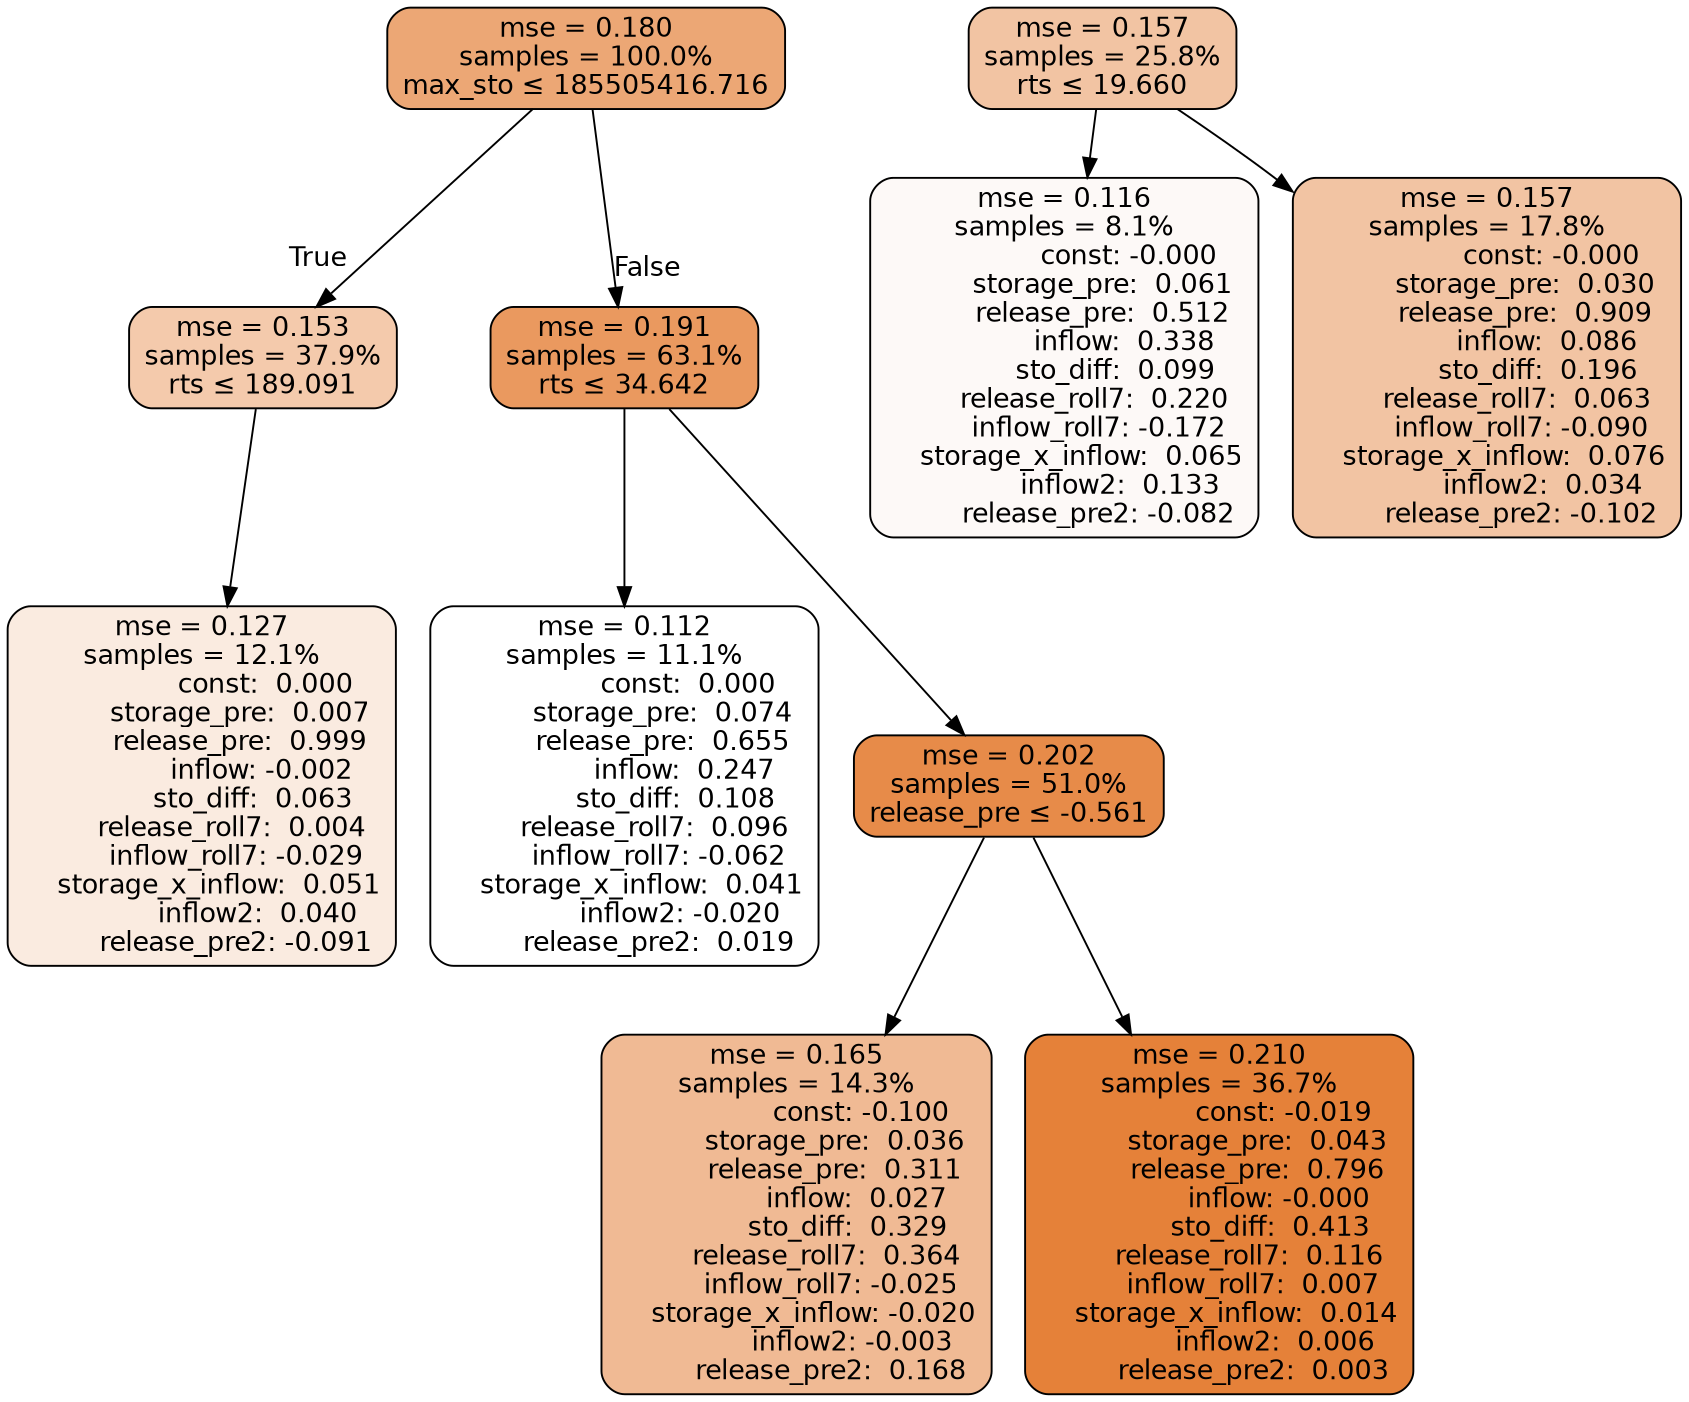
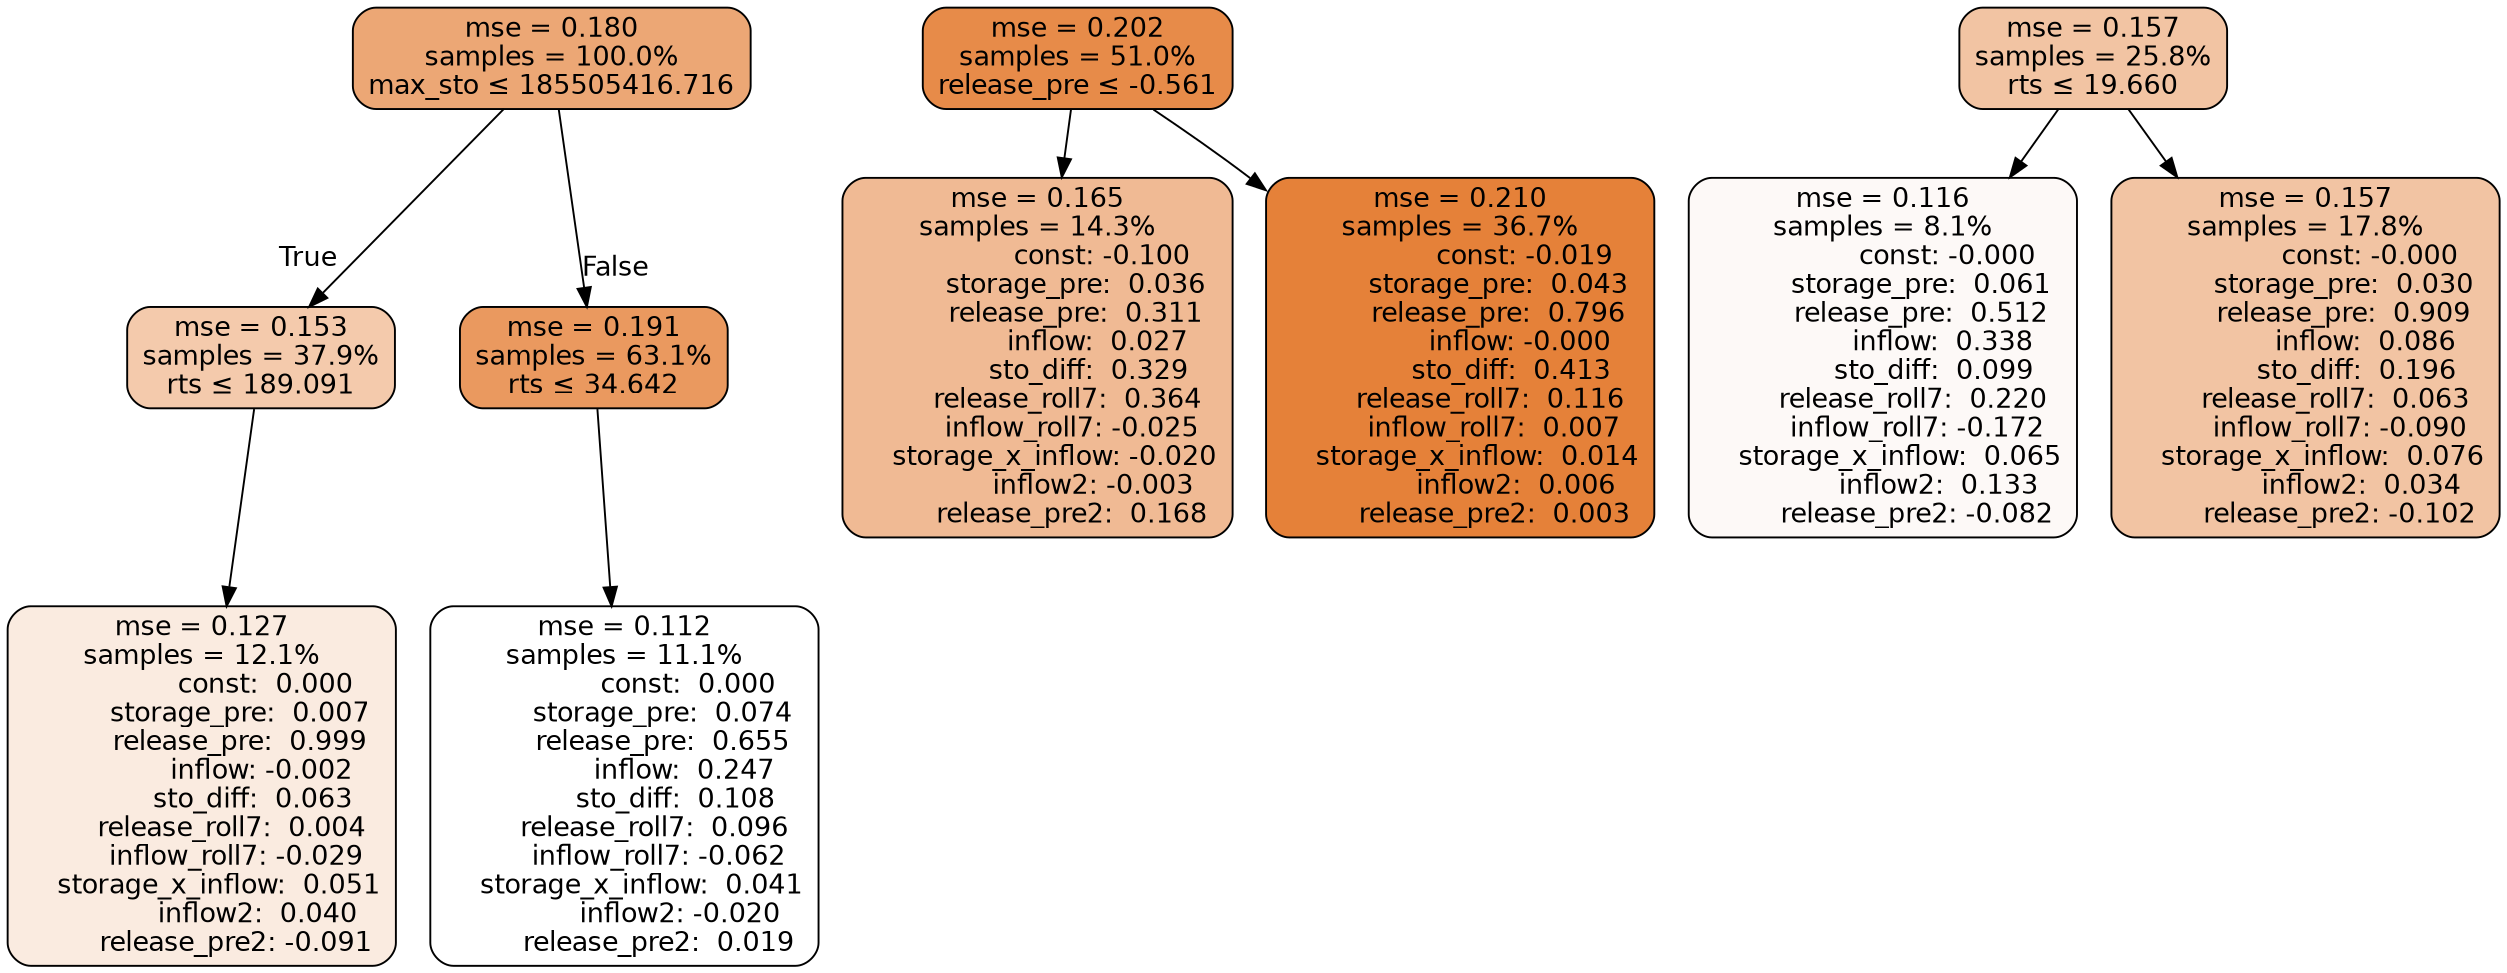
(810, 565) -> none
